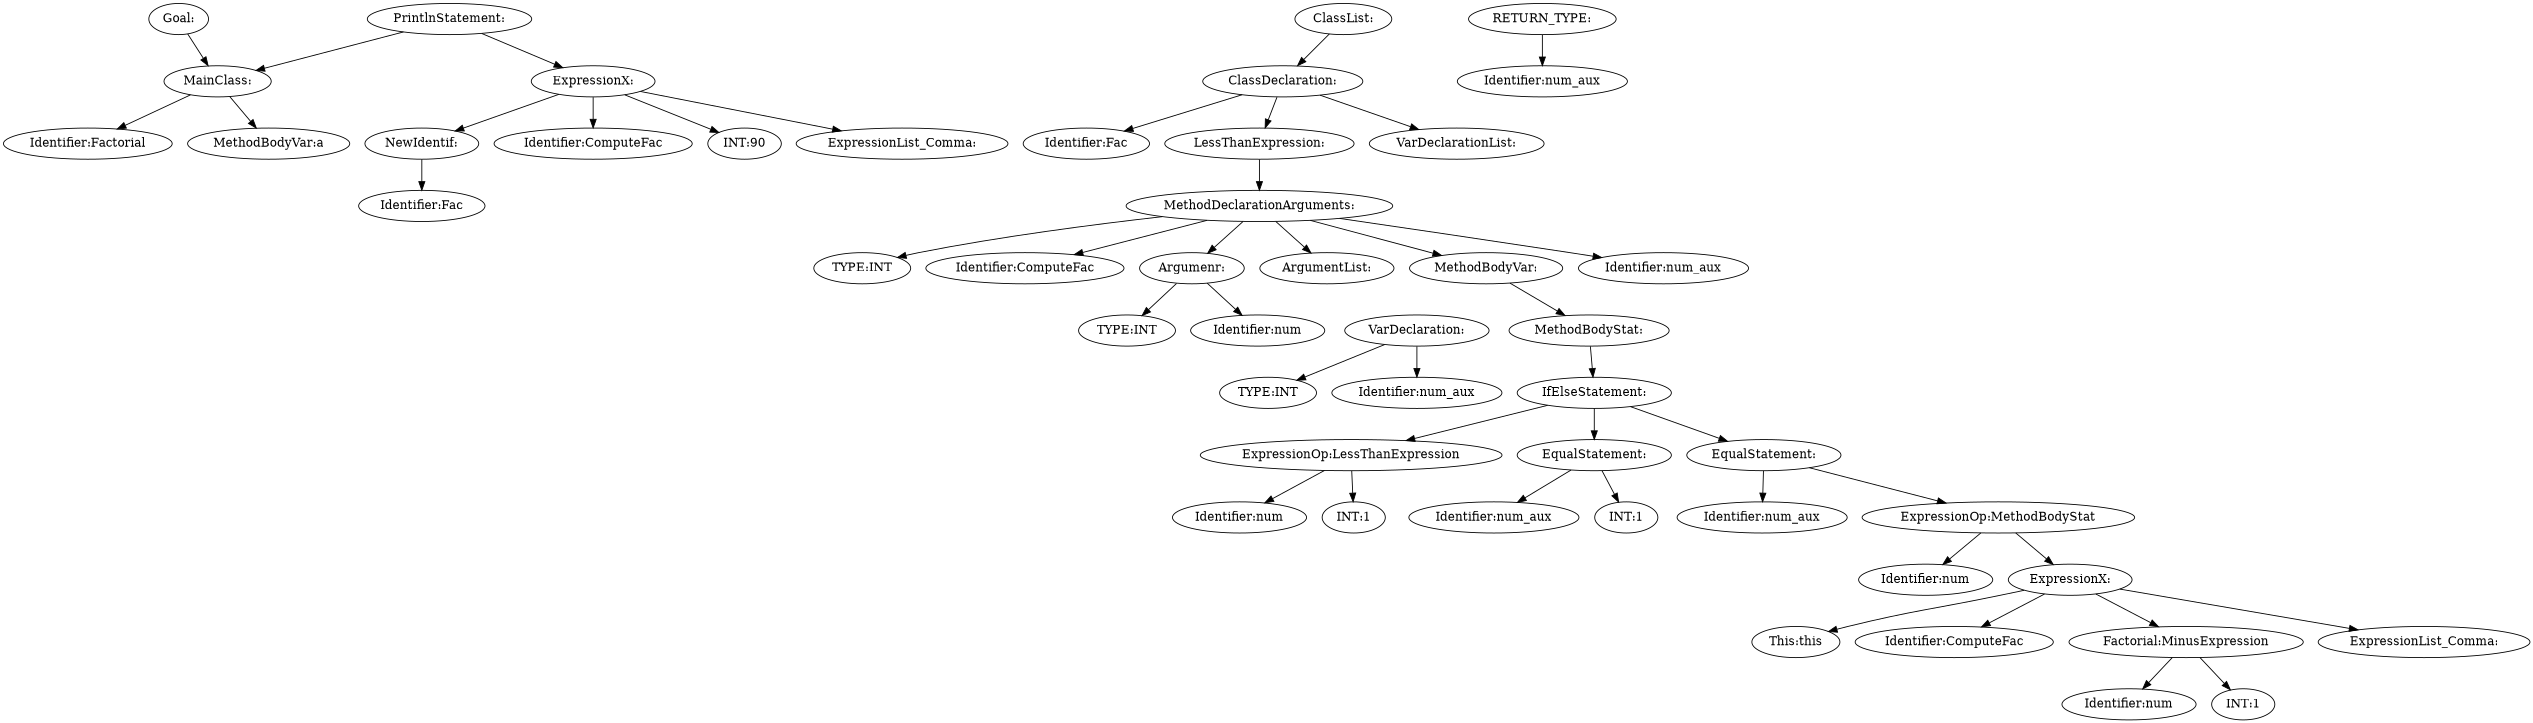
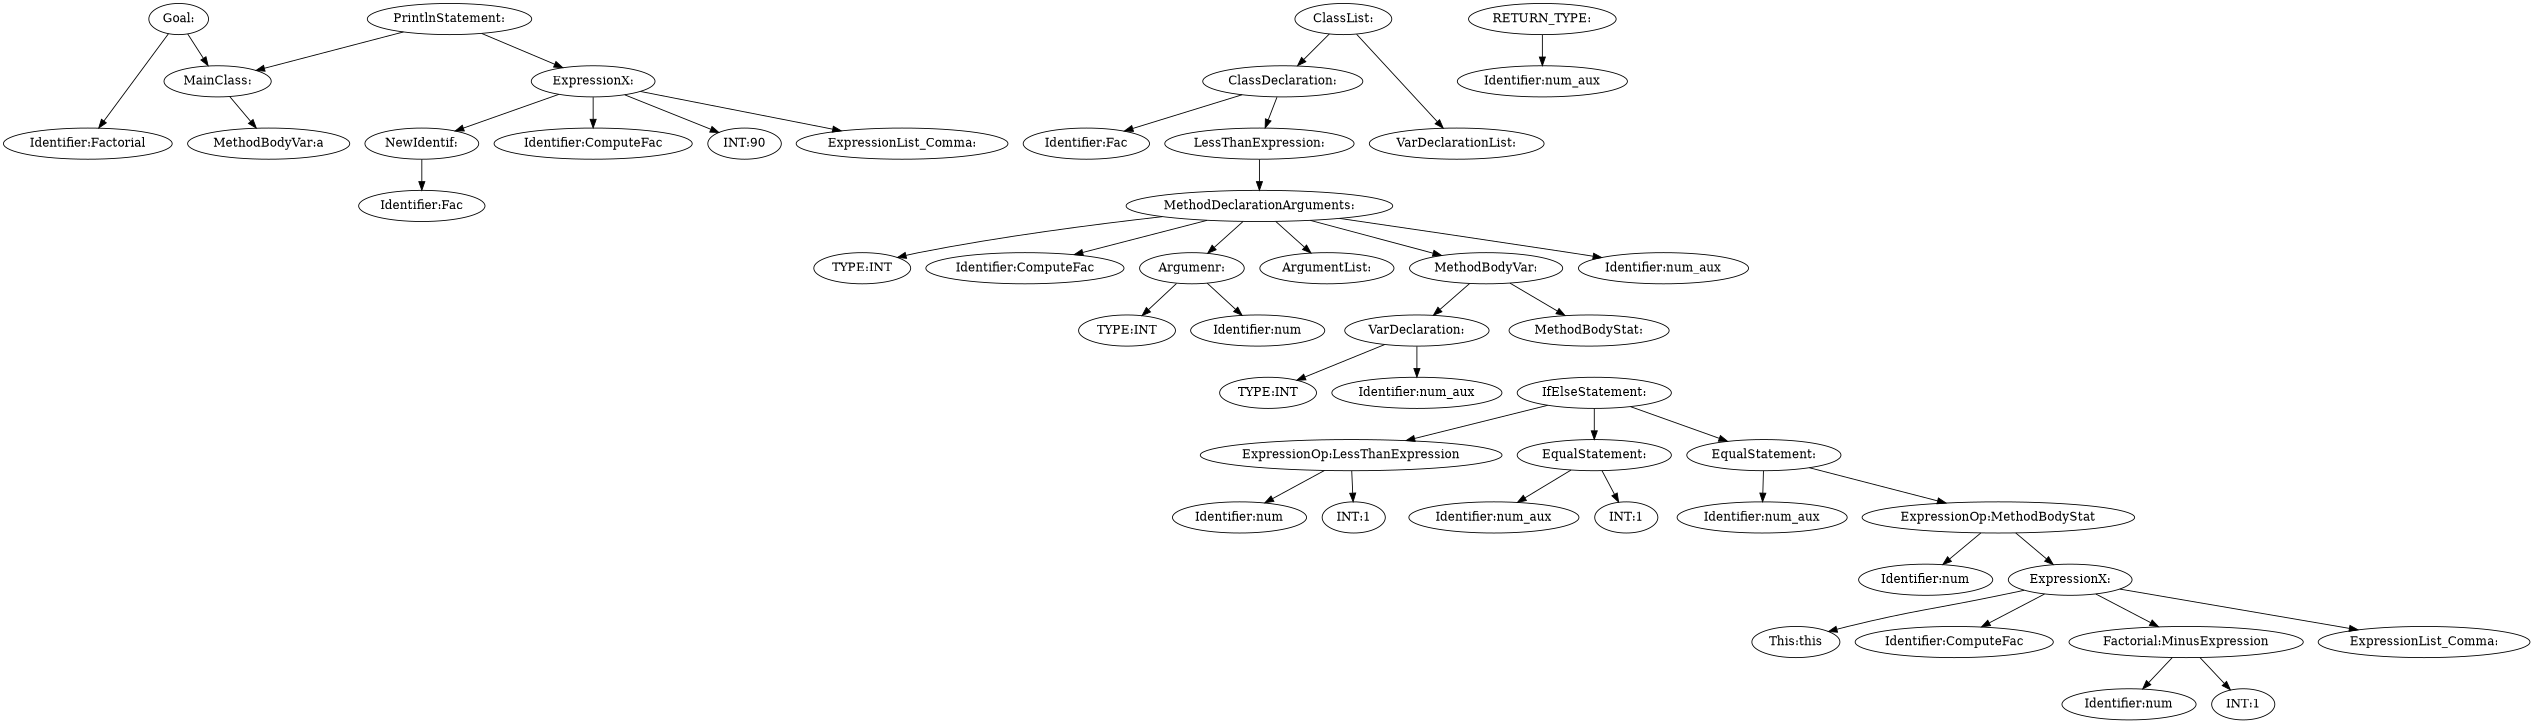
(158, 110) -> (136, 77)
(1365, 111) -> (1397, 78)
none -> (1455, 296)
(1591, 357) -> none
